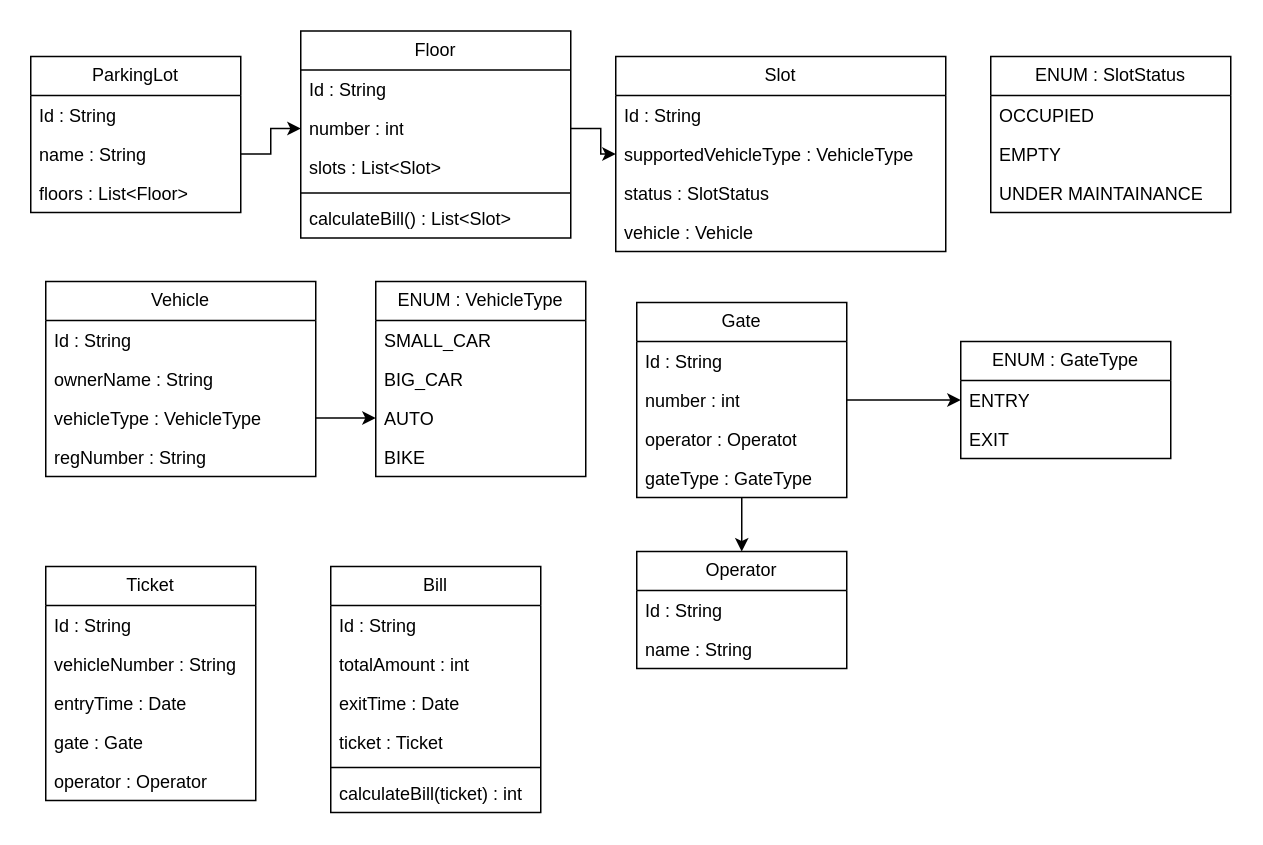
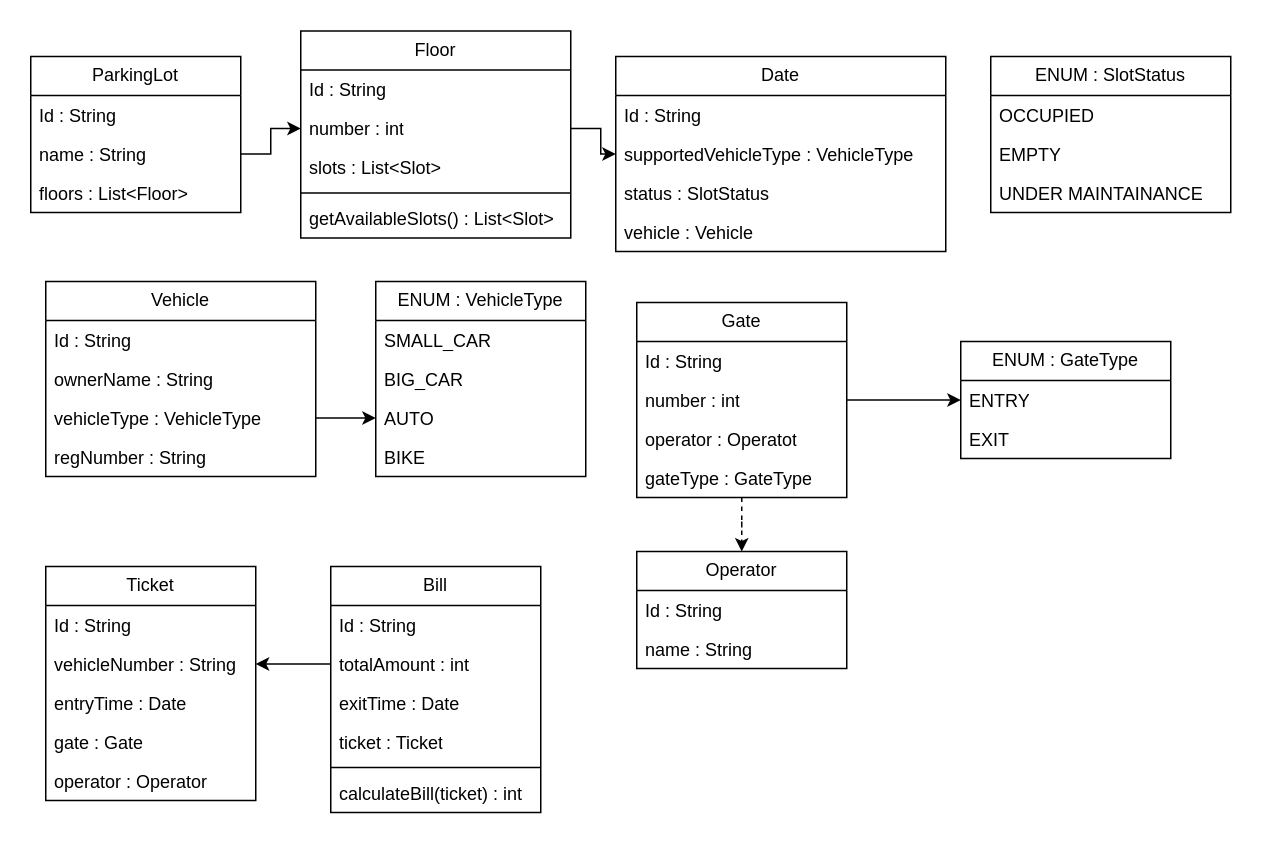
(781, 76) -> (781, 76)
(427, 220) -> (437, 231)
(742, 526) -> (742, 526)
none -> (299, 664)
